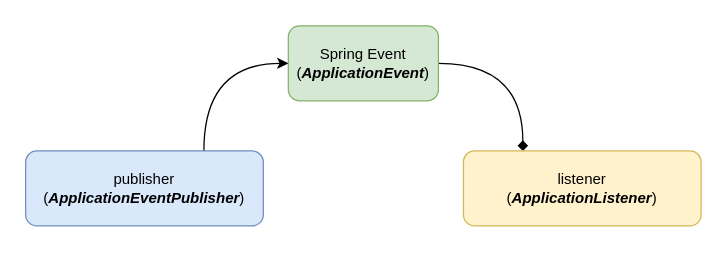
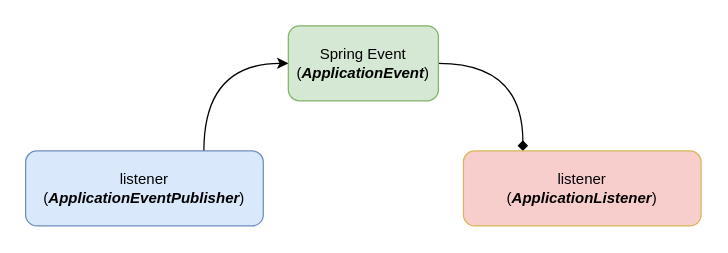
(144, 188) -> (144, 188)
(582, 188) -> (582, 188)
